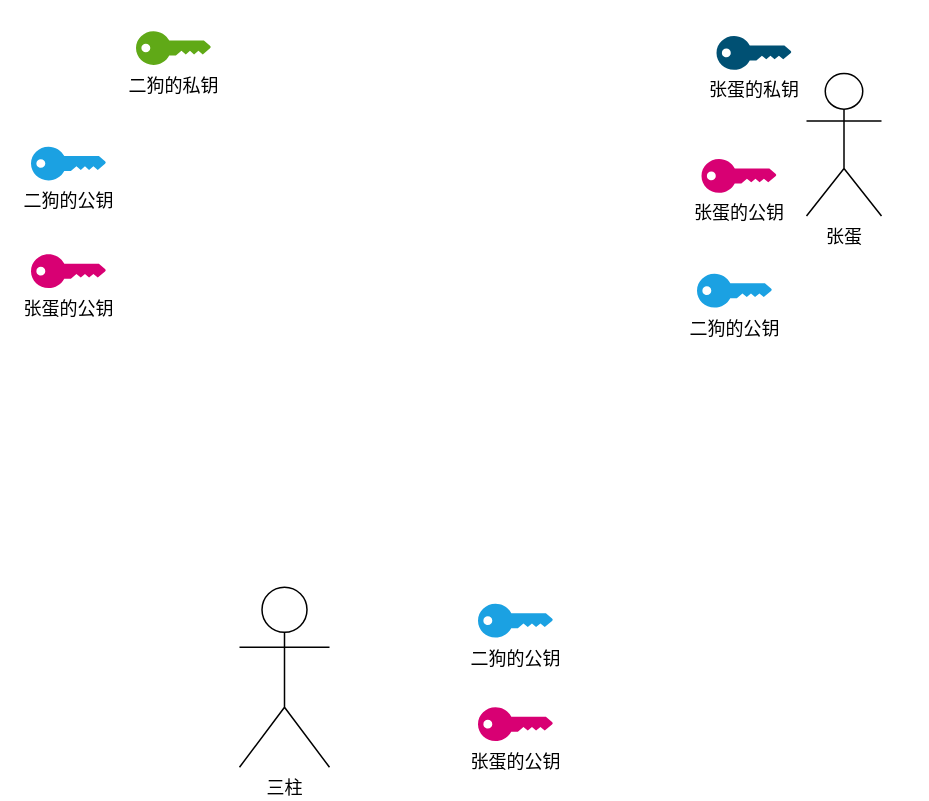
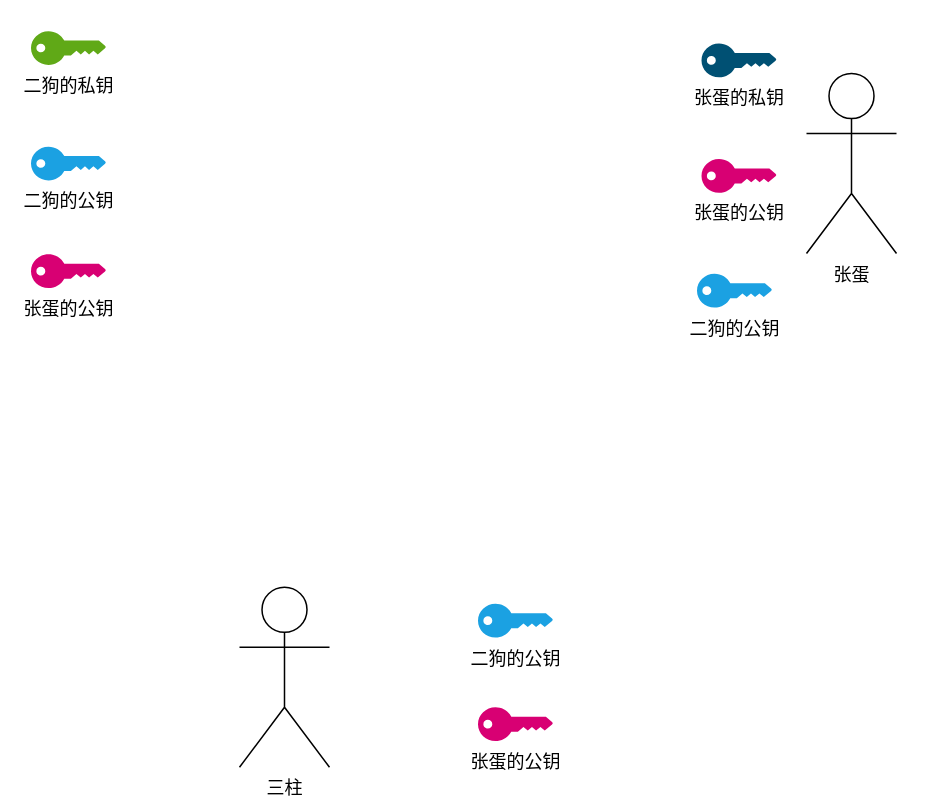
(173, 48) -> (68, 48)
(754, 53) -> (739, 60)
(844, 145) -> (851, 164)
